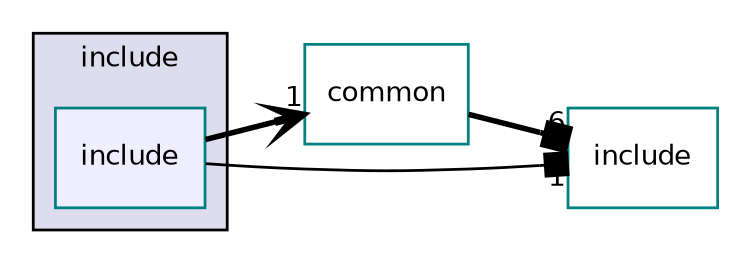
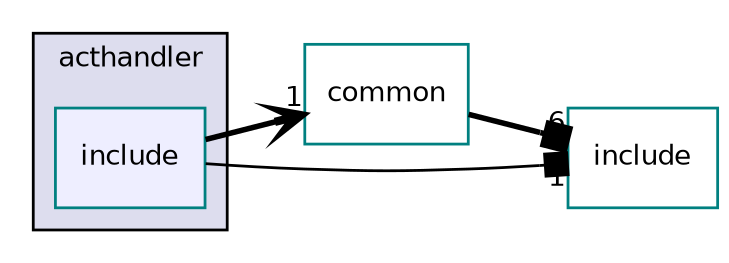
(130, 60) -> (130, 60)
